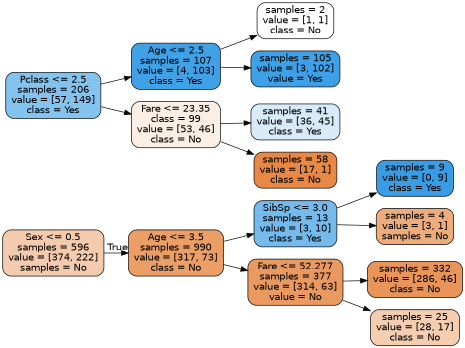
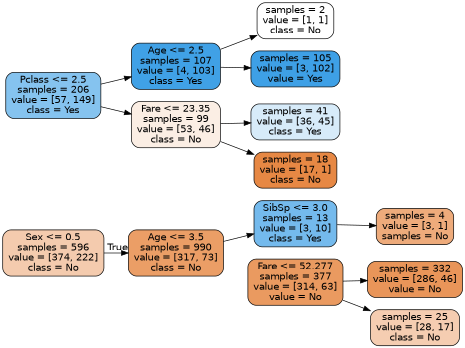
(176, 125) -> (176, 125)
(295, 170) -> (295, 170)
(415, 178) -> none
(53, 253) -> (53, 253)
(232, 267) -> none
(415, 279) -> (415, 279)
